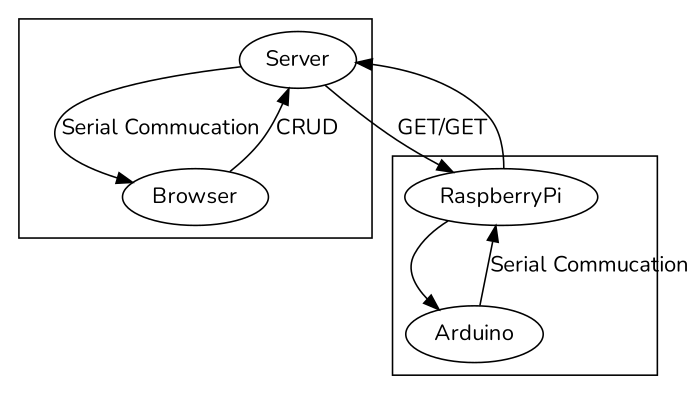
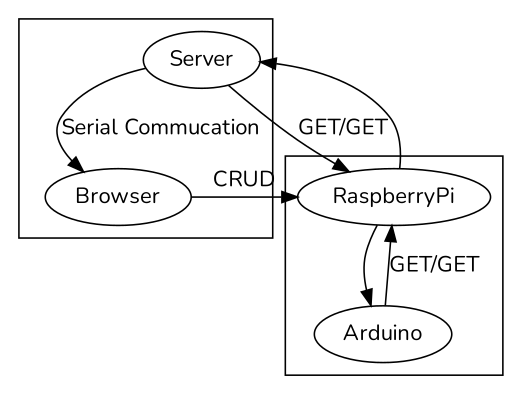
(261, 141) -> (236, 197)
(590, 266) -> (435, 266)
